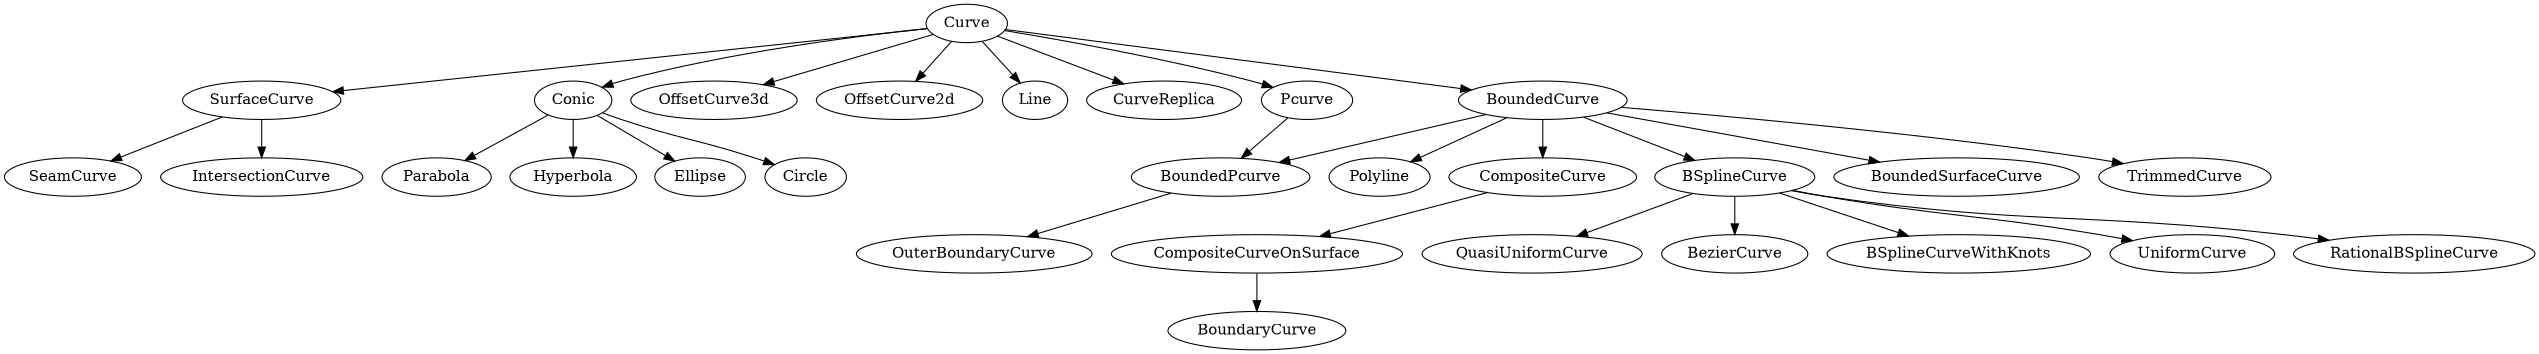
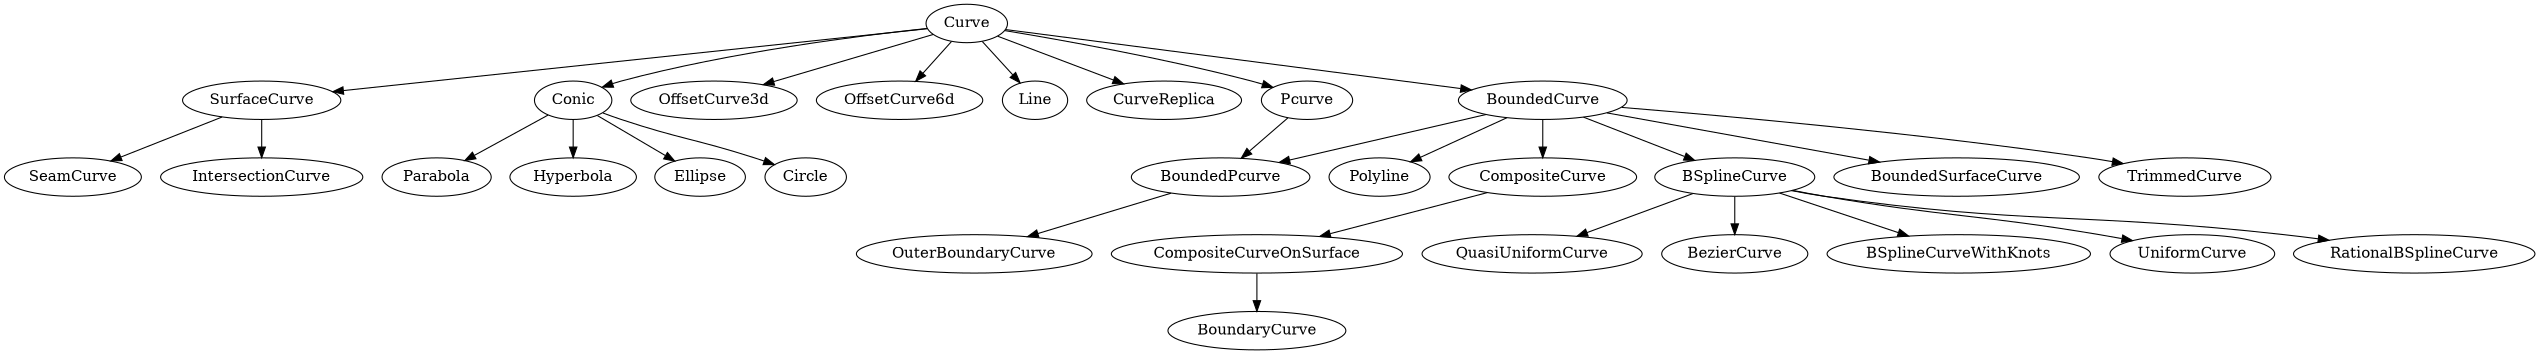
(900, 100) -> (900, 100)
